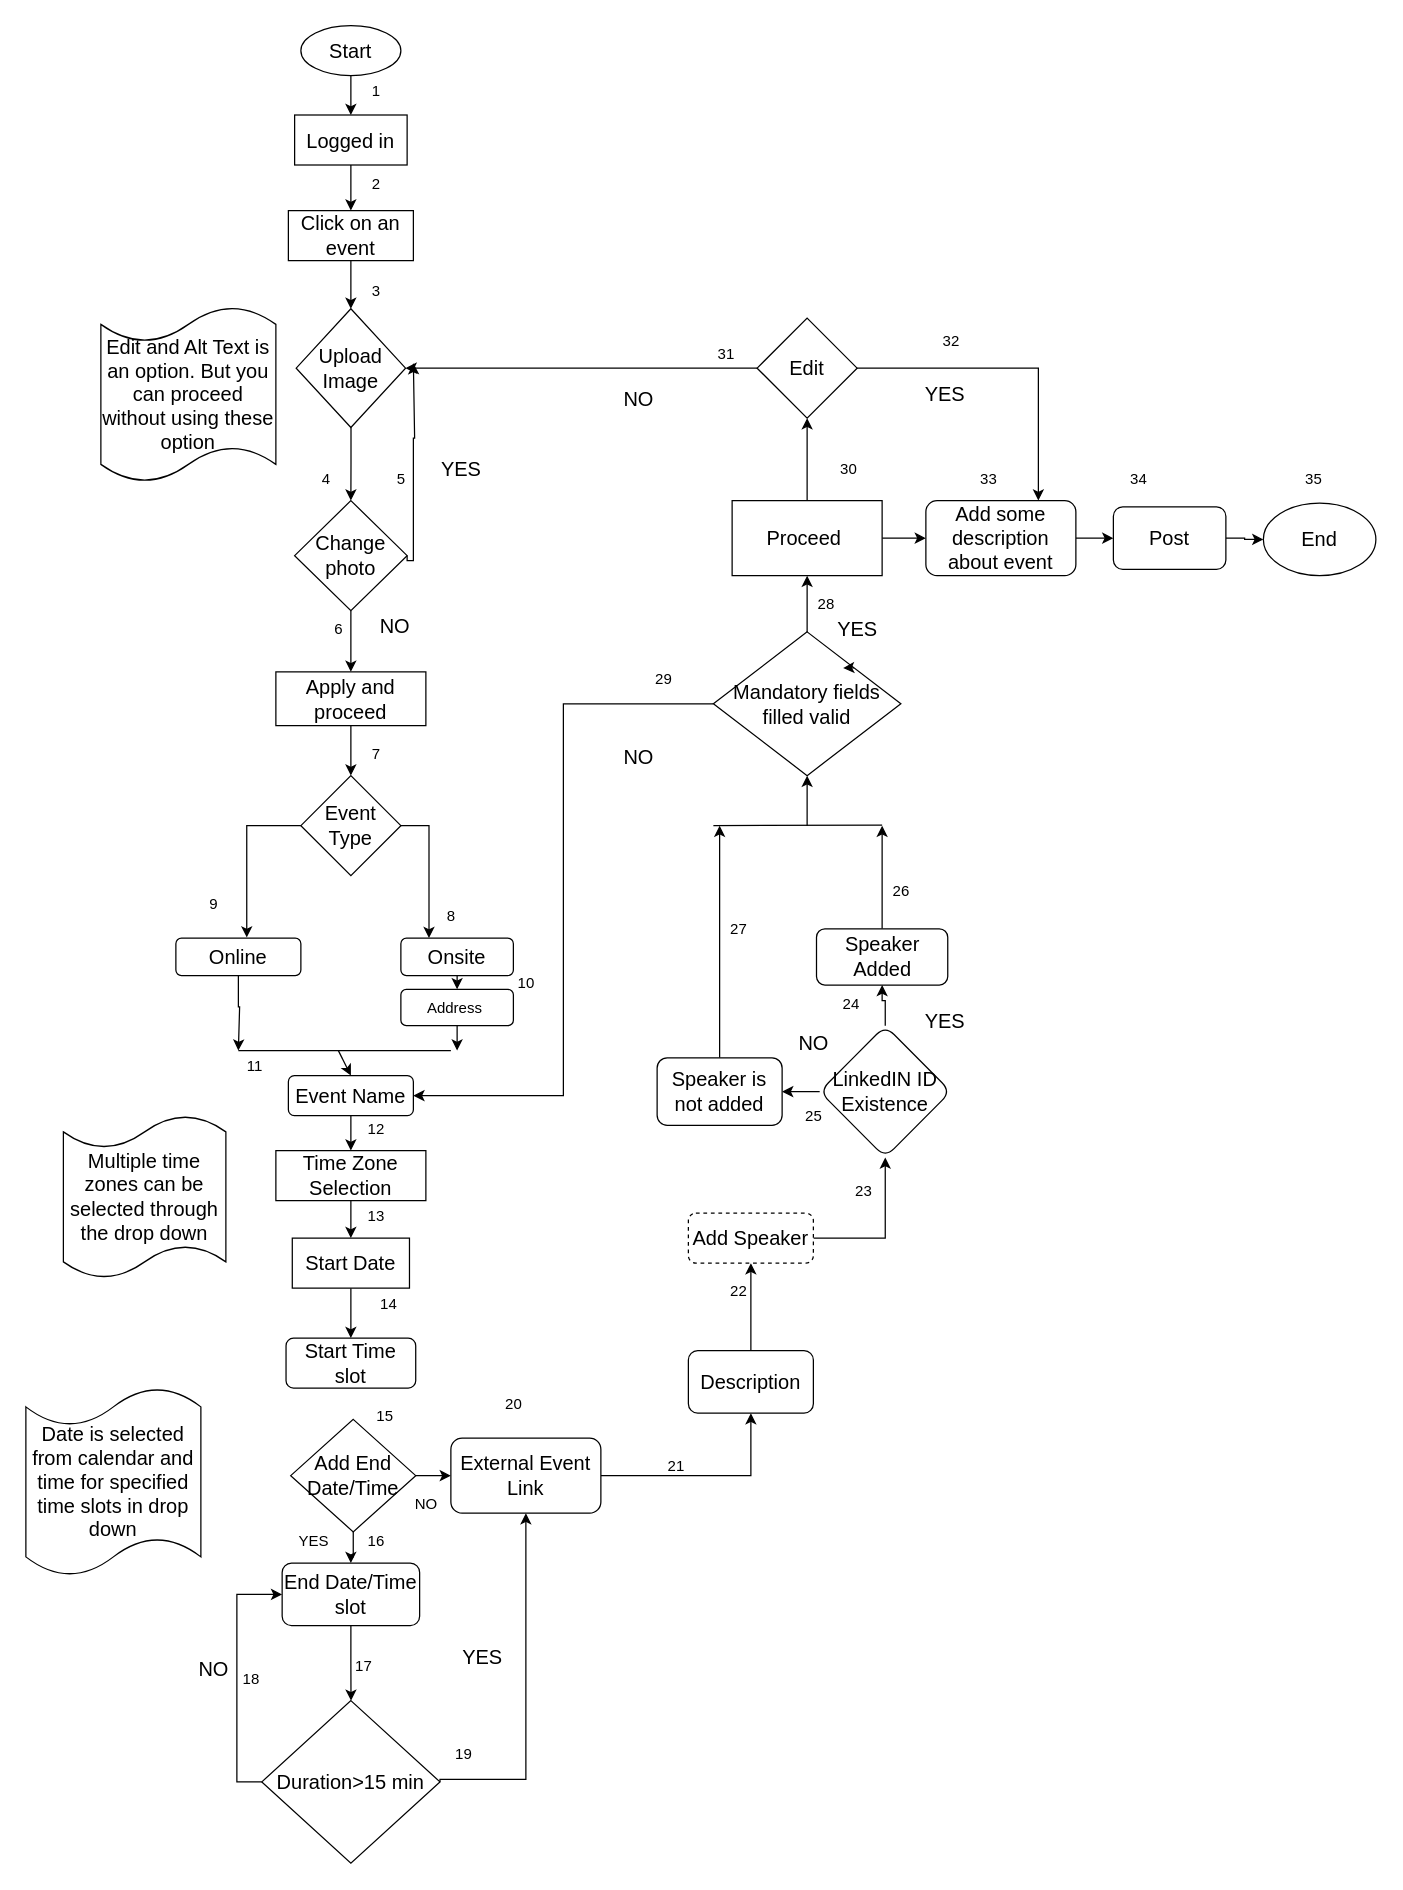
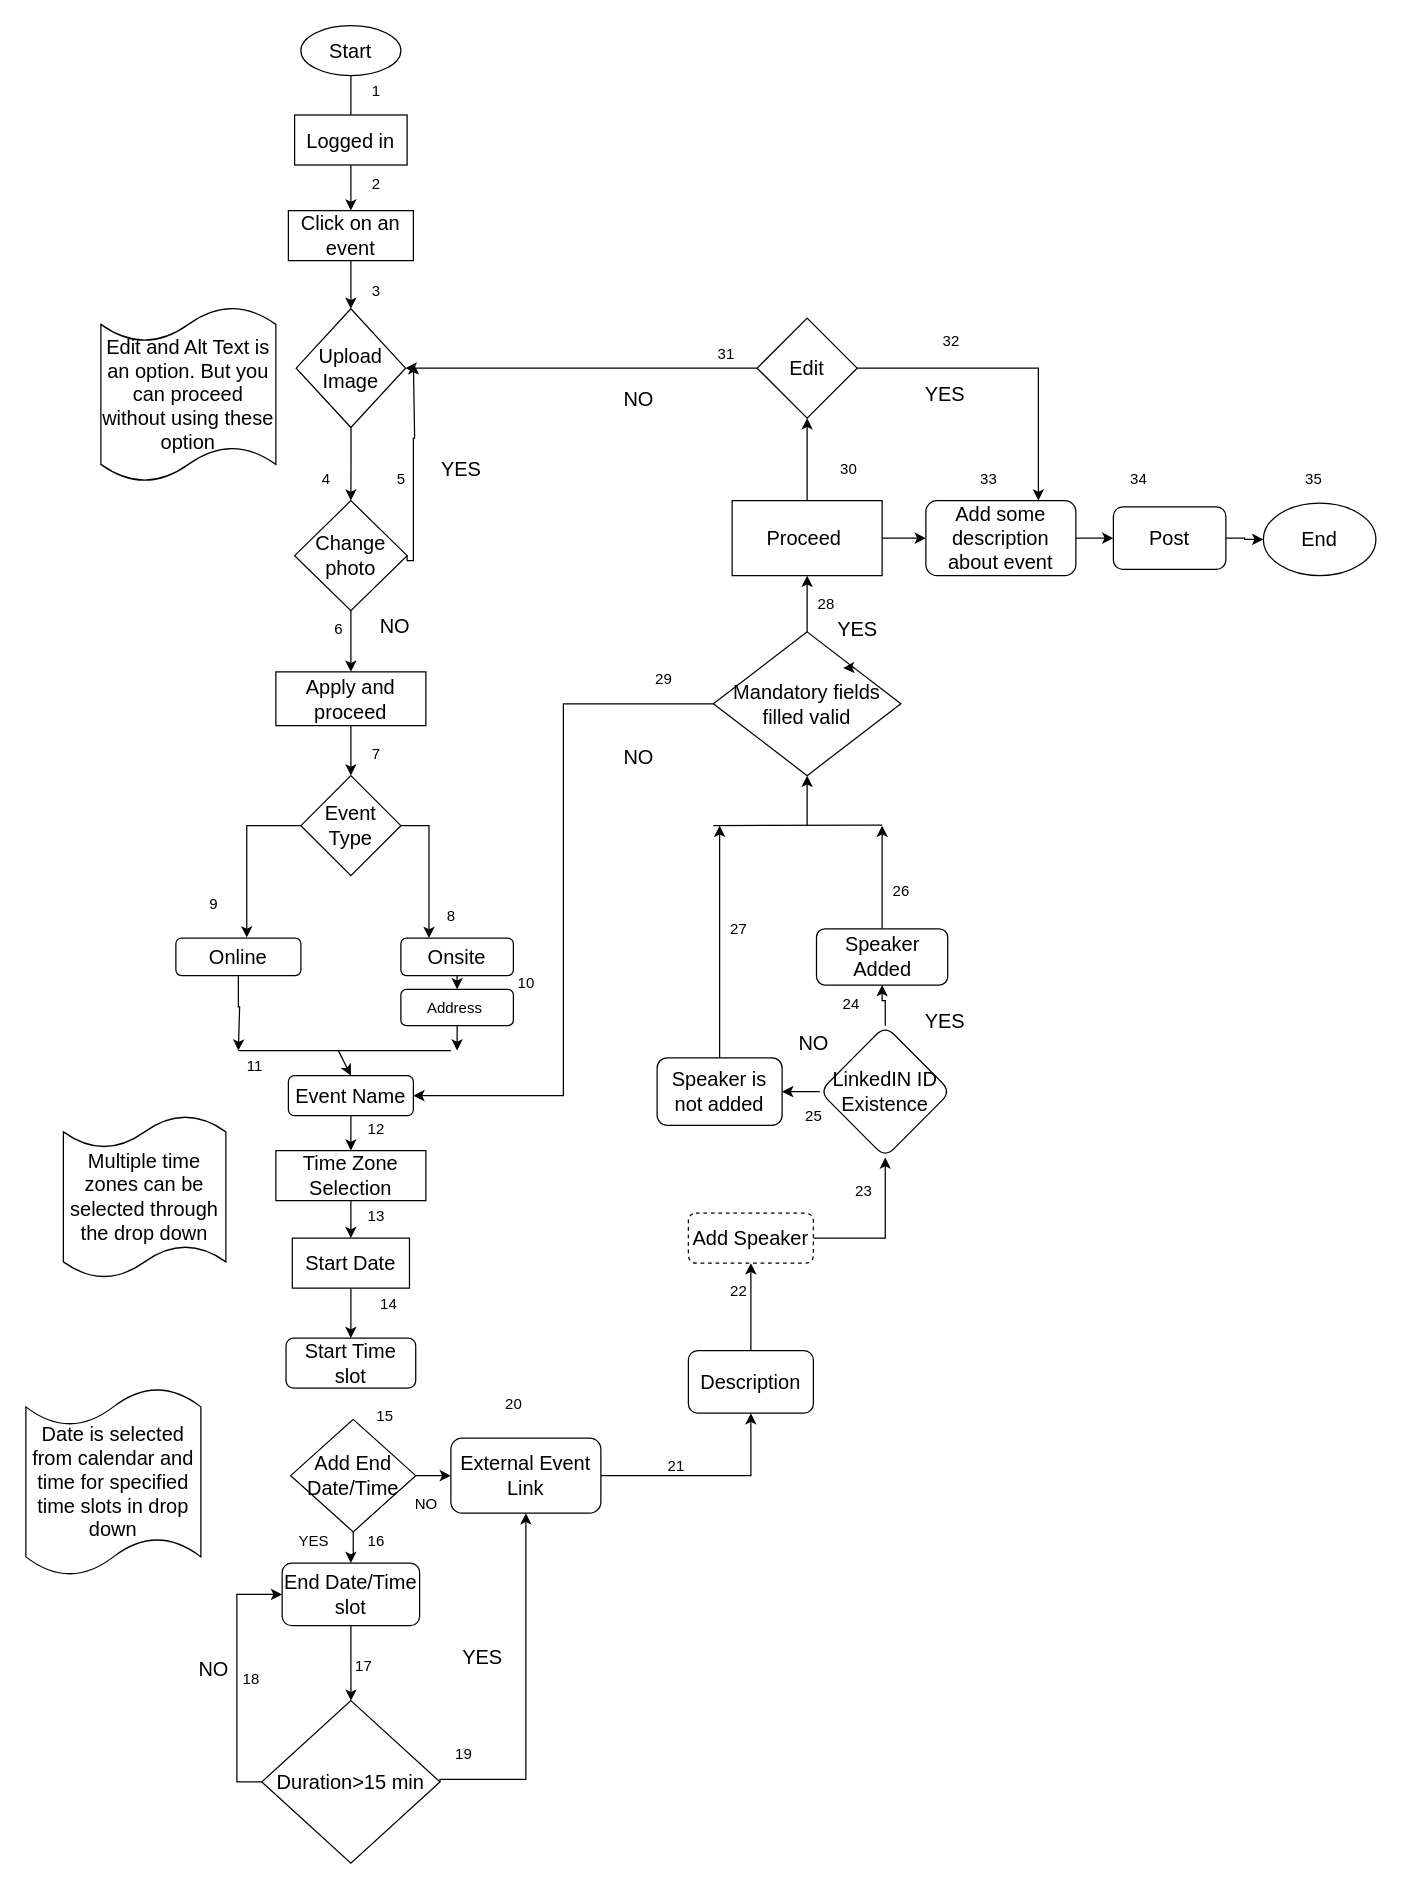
(351, 105) -> (351, 108)
